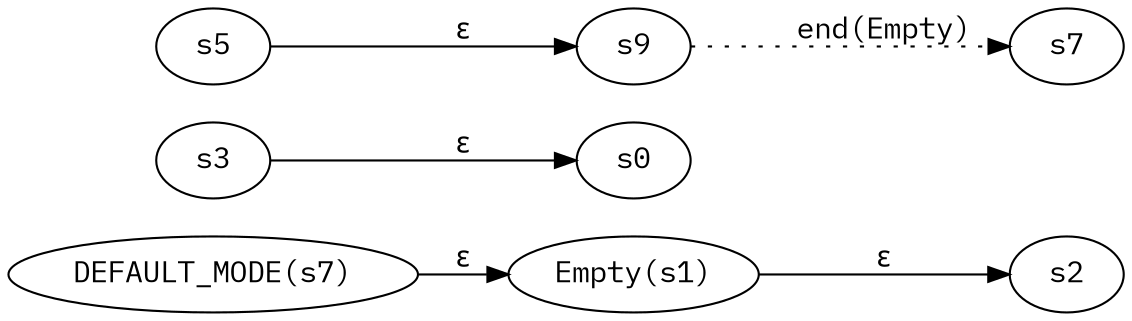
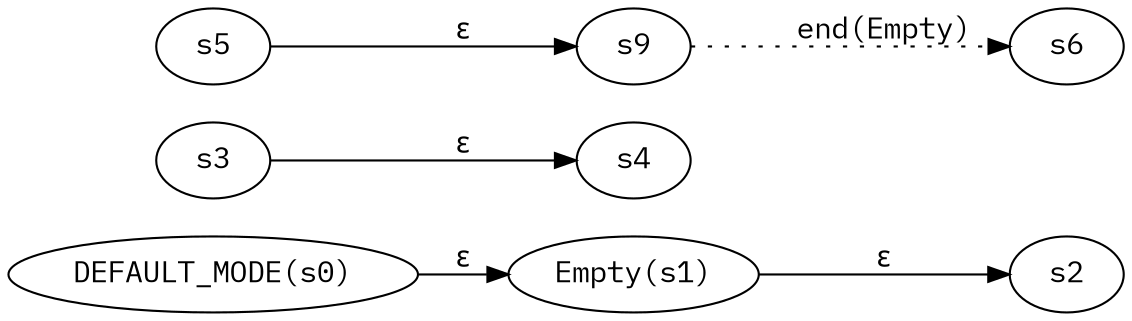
(1067, 46) -> (1067, 46)
(634, 160) -> (634, 160)
(213, 274) -> (213, 274)
